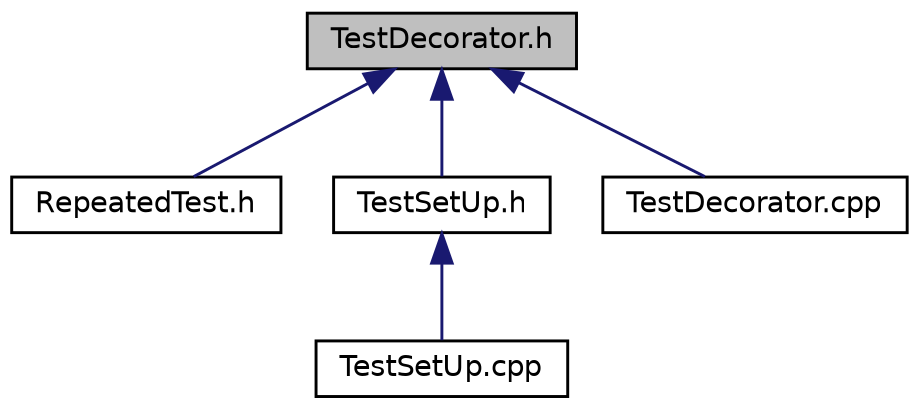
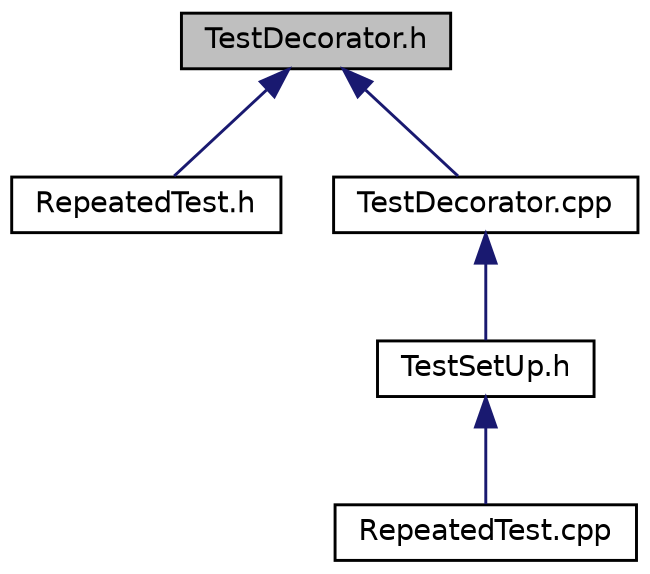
(442, 138) -> (486, 302)
(442, 369) -> (486, 533)
